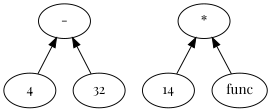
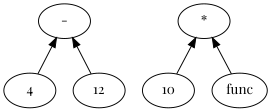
(99, 90) -> (99, 90)
(168, 90) -> (168, 90)
